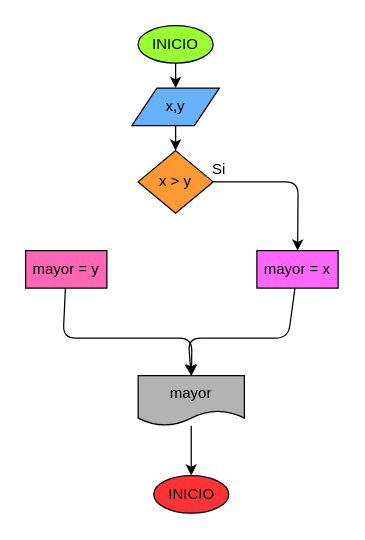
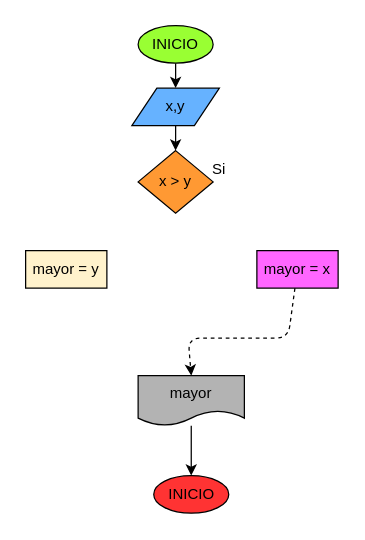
(281, 182) -> none
(66, 269) -> (66, 269)
(112, 338) -> none
(255, 338) -> (255, 338)
